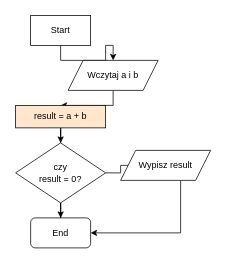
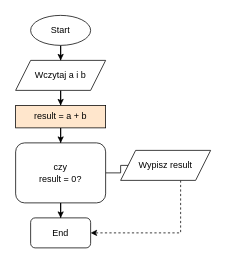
(60, 30) -> (60, 30)
(113, 75) -> (60, 75)
(60, 173) -> (60, 173)
(164, 233) -> (164, 233)
